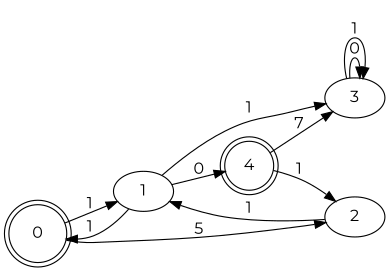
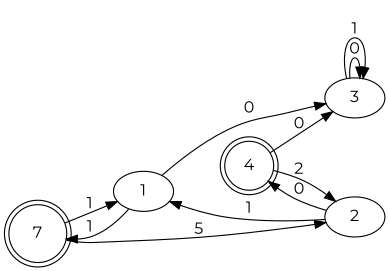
(249, 108) -> (249, 108)
(299, 124) -> (299, 124)
(299, 170) -> (299, 170)
(193, 179) -> (301, 201)
(38, 234) -> (38, 234)
